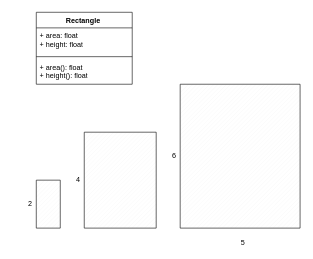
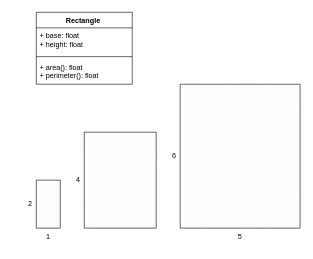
(65, 41) -> (65, 41)
(69, 72) -> (76, 72)
none -> (48, 237)
(243, 243) -> (240, 237)
